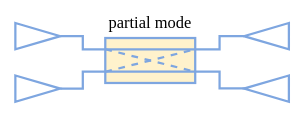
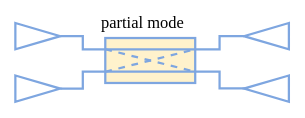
(150, 23) -> (143, 23)
